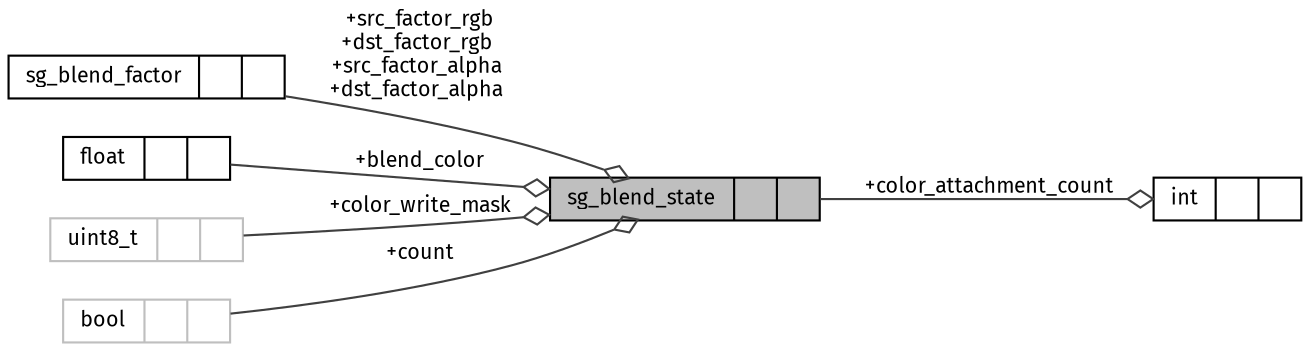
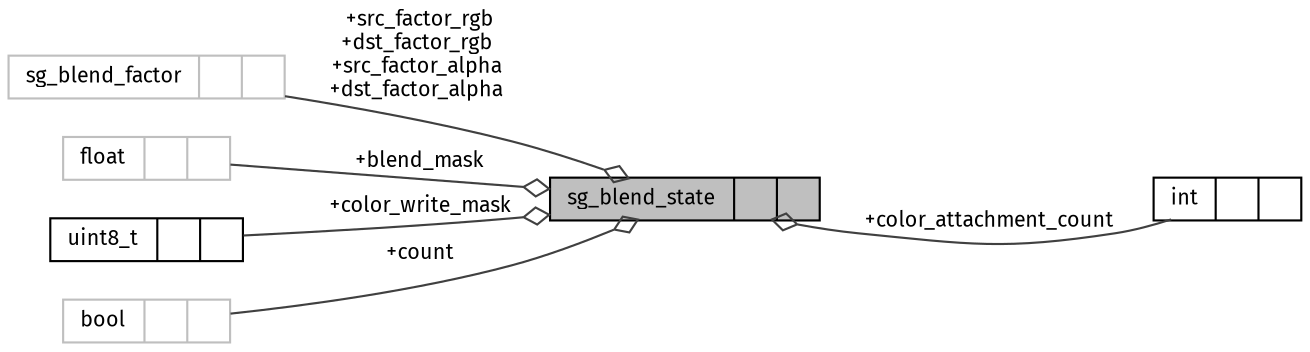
(147, 77) -> (147, 77)
(147, 158) -> (147, 158)
(417, 162) -> (417, 162)
(974, 199) -> (985, 244)
(147, 240) -> (147, 240)
